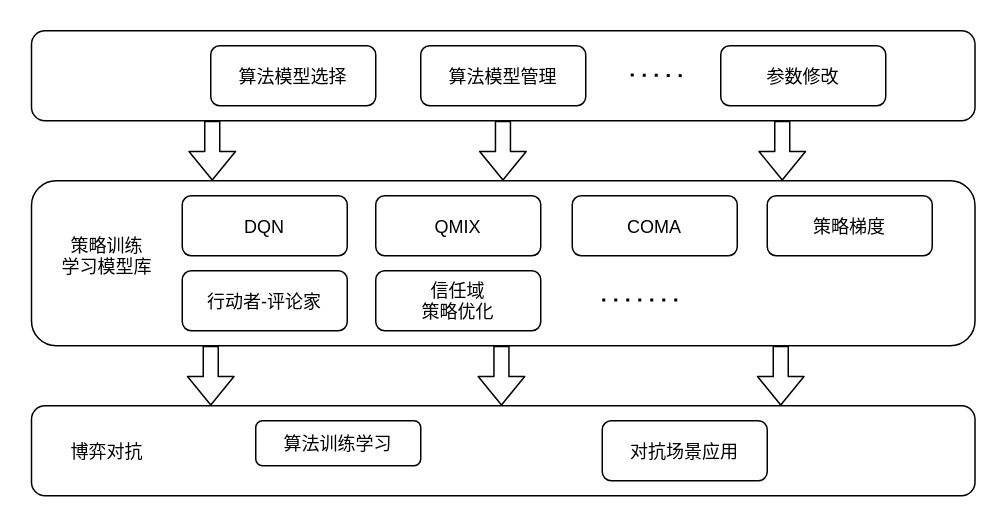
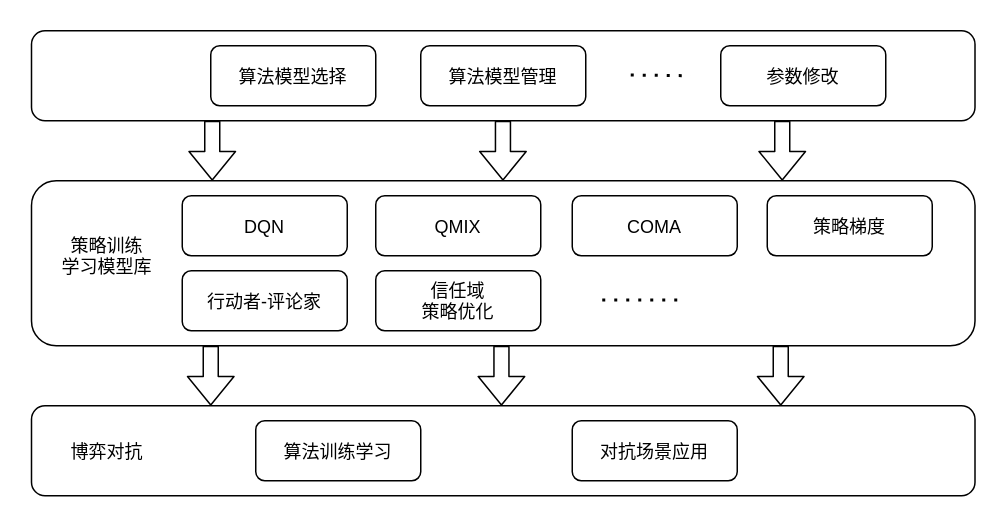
(338, 443) -> (338, 451)
(685, 451) -> (655, 451)
